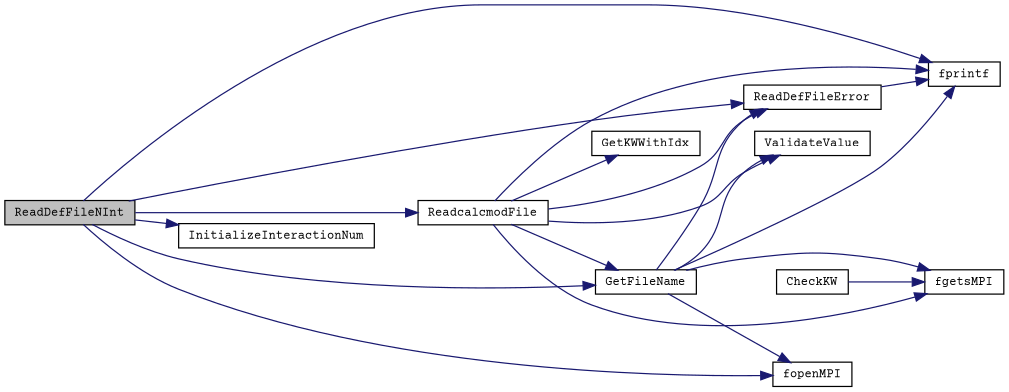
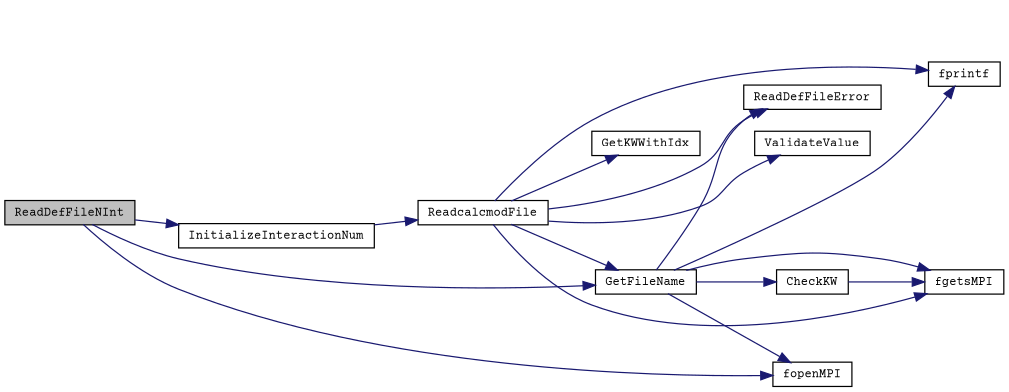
(478, 5) -> none
(899, 84) -> none
(429, 146) -> none
(270, 213) -> (390, 223)
(720, 217) -> (730, 282)
